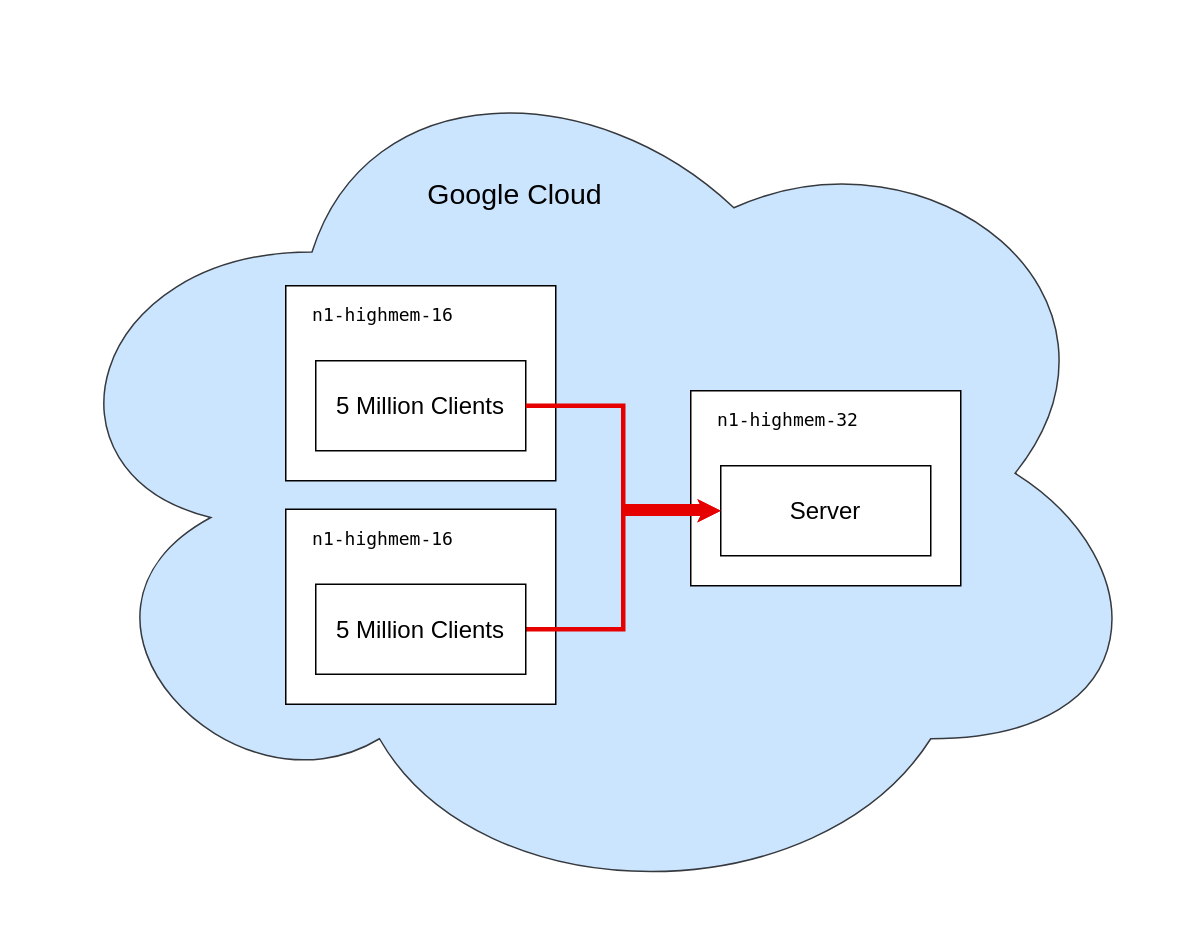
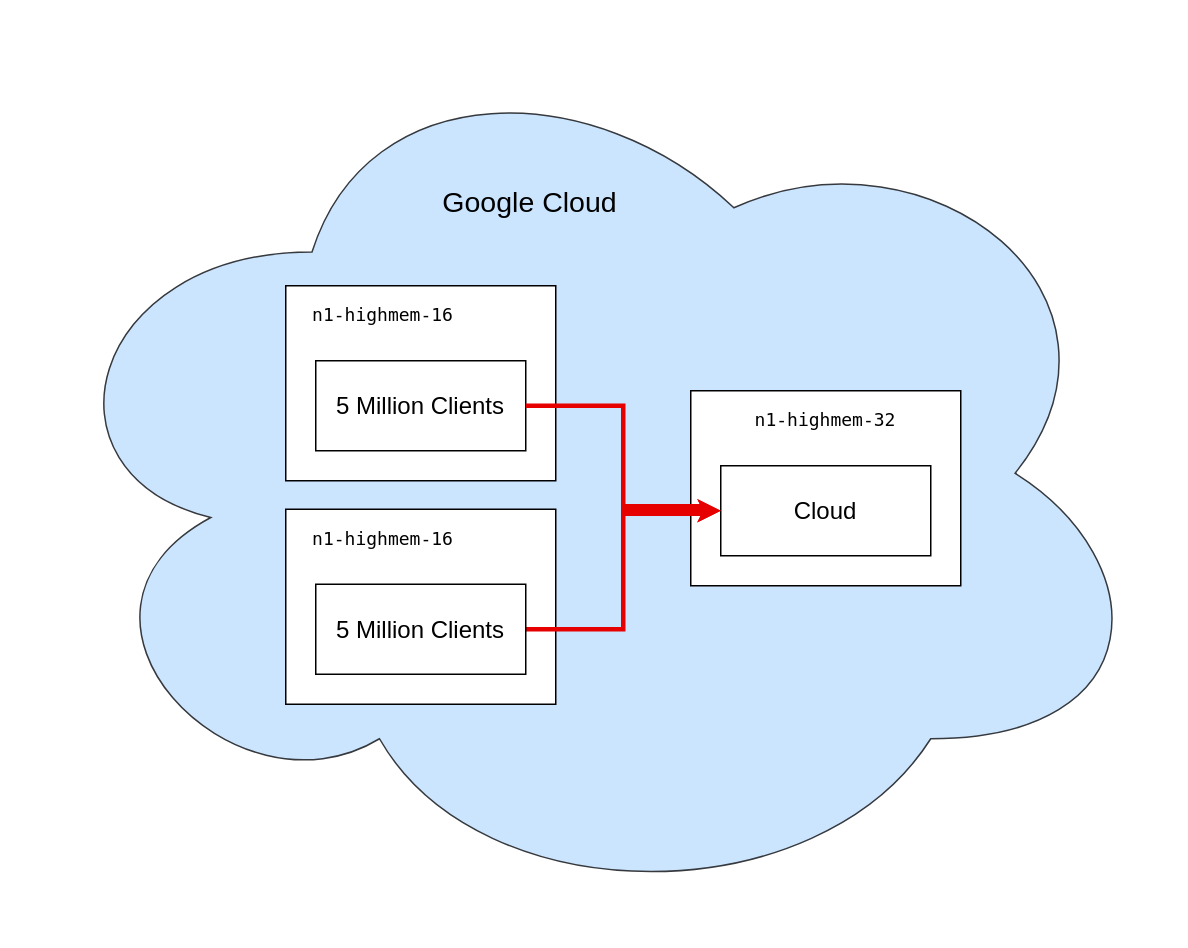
(515, 196) -> (530, 203)
(788, 421) -> (826, 421)
(826, 511) -> (826, 511)
